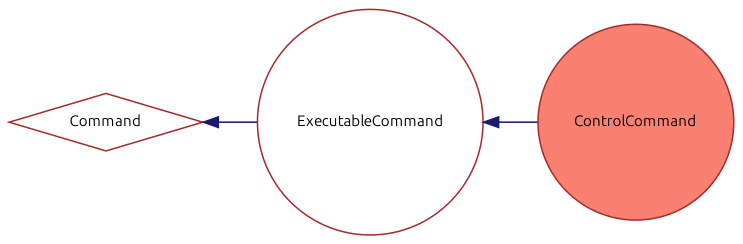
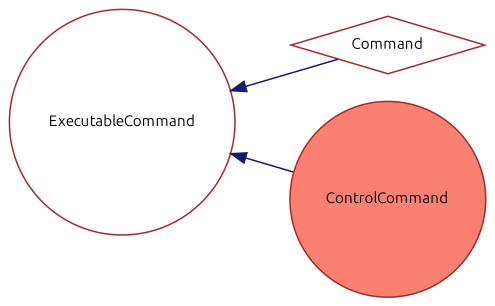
(238, 122) -> (292, 73)
